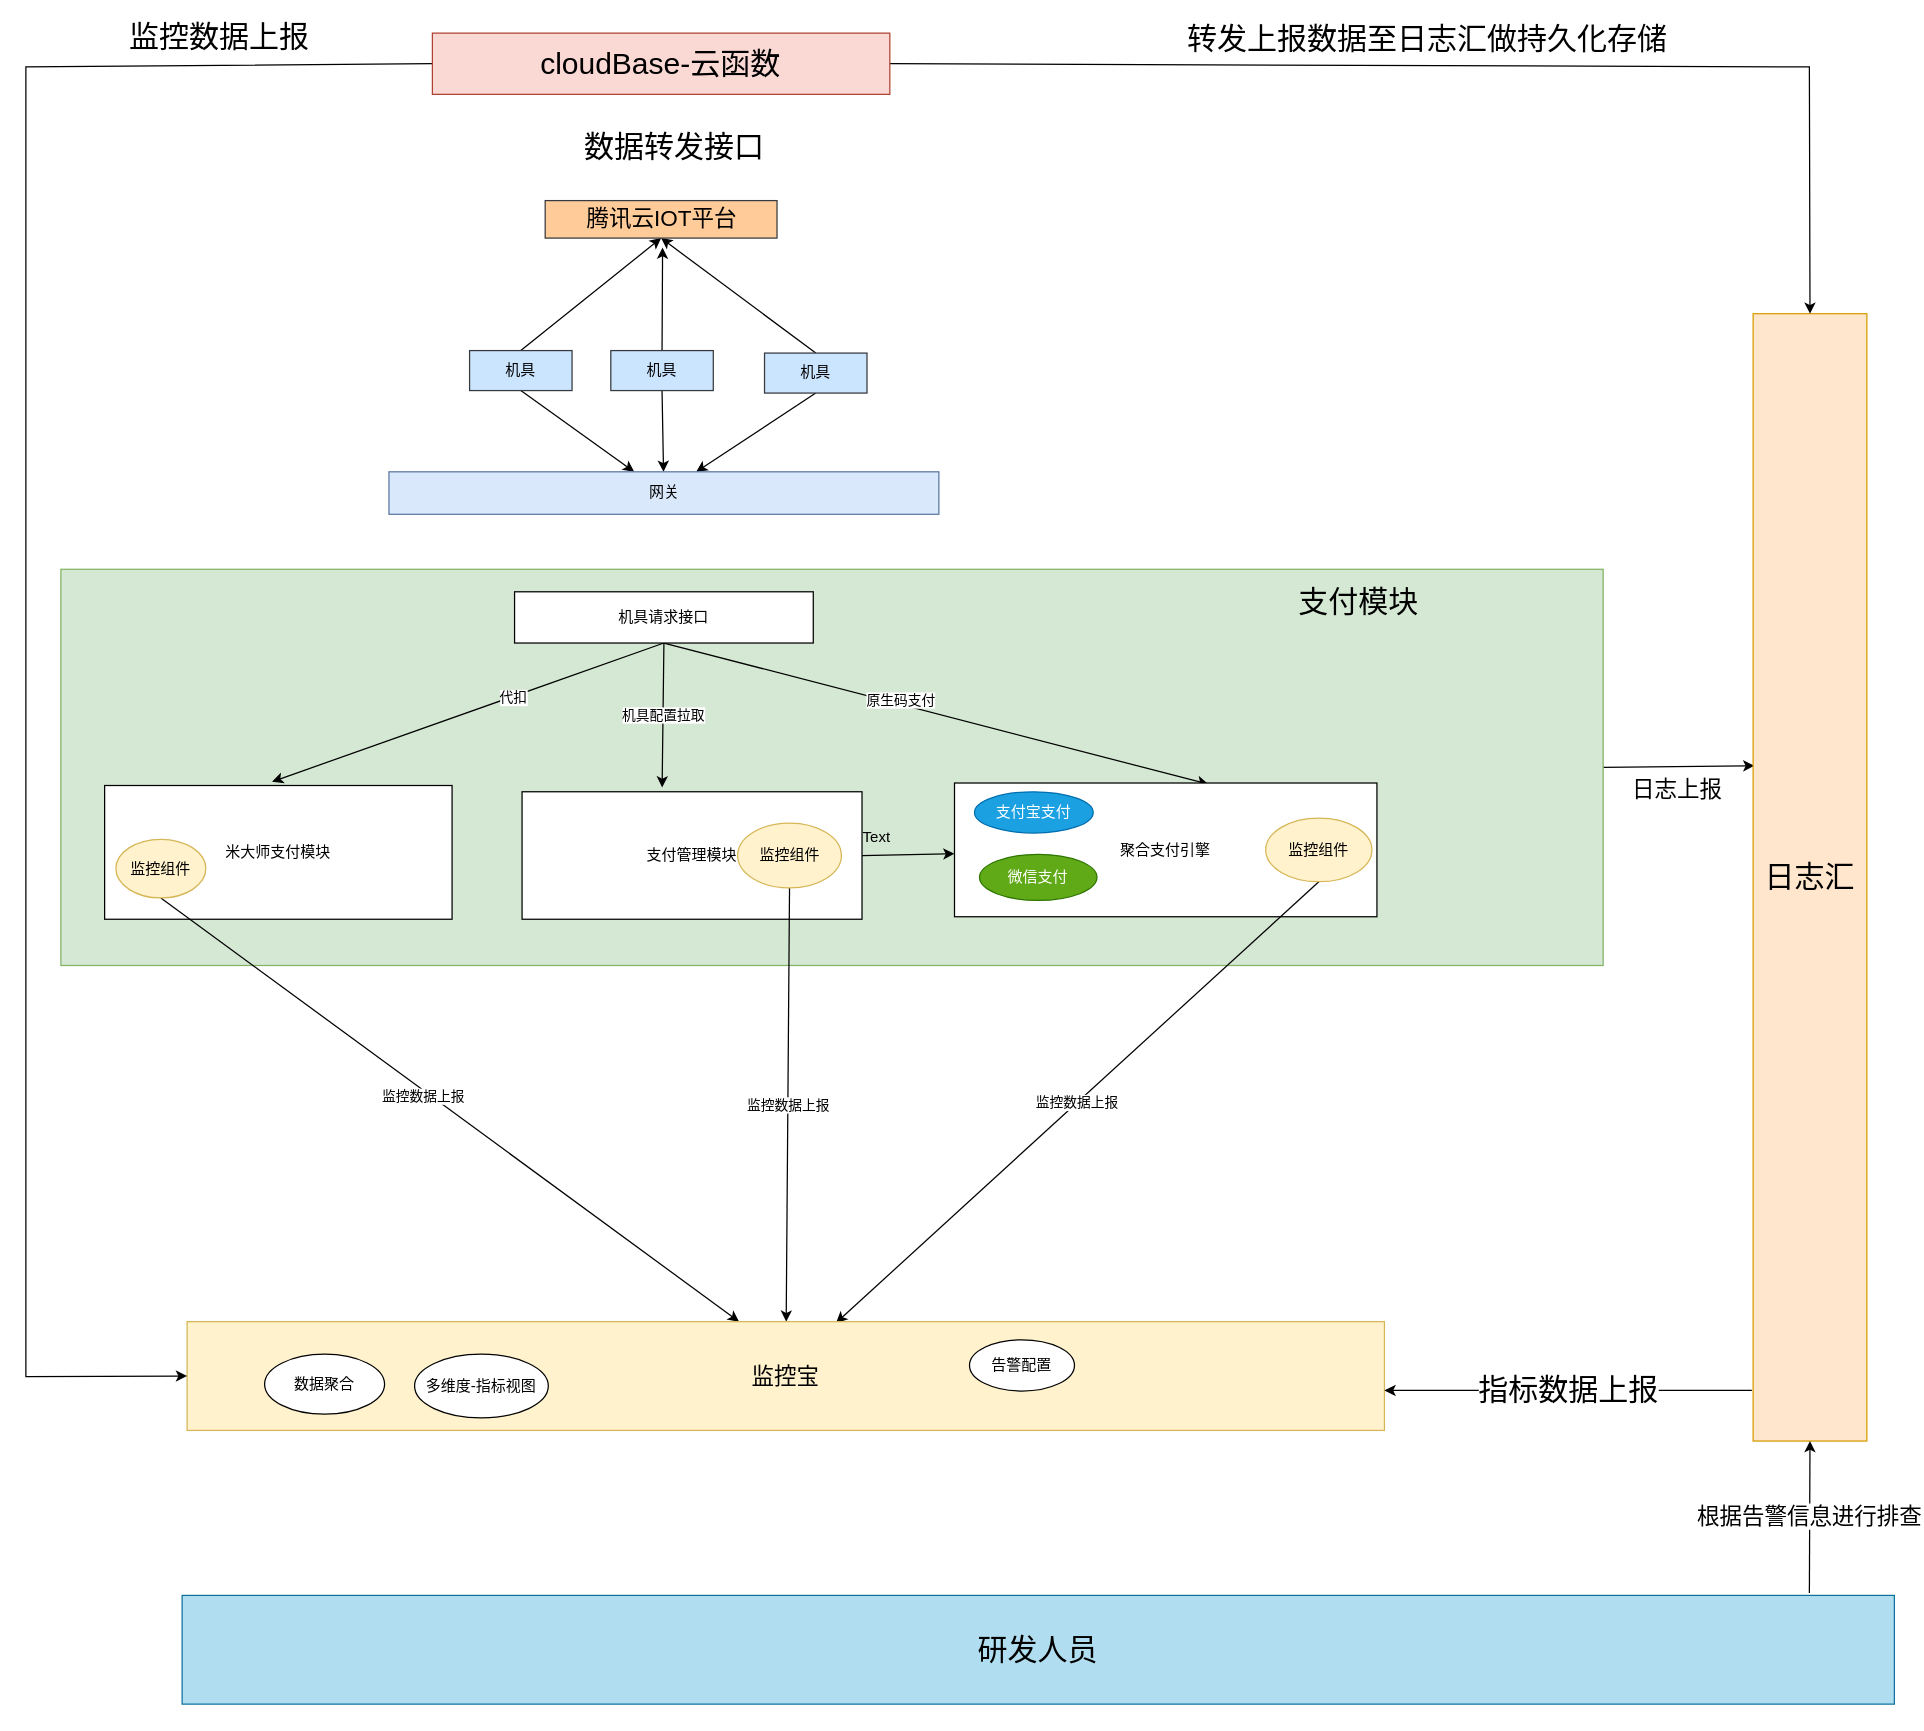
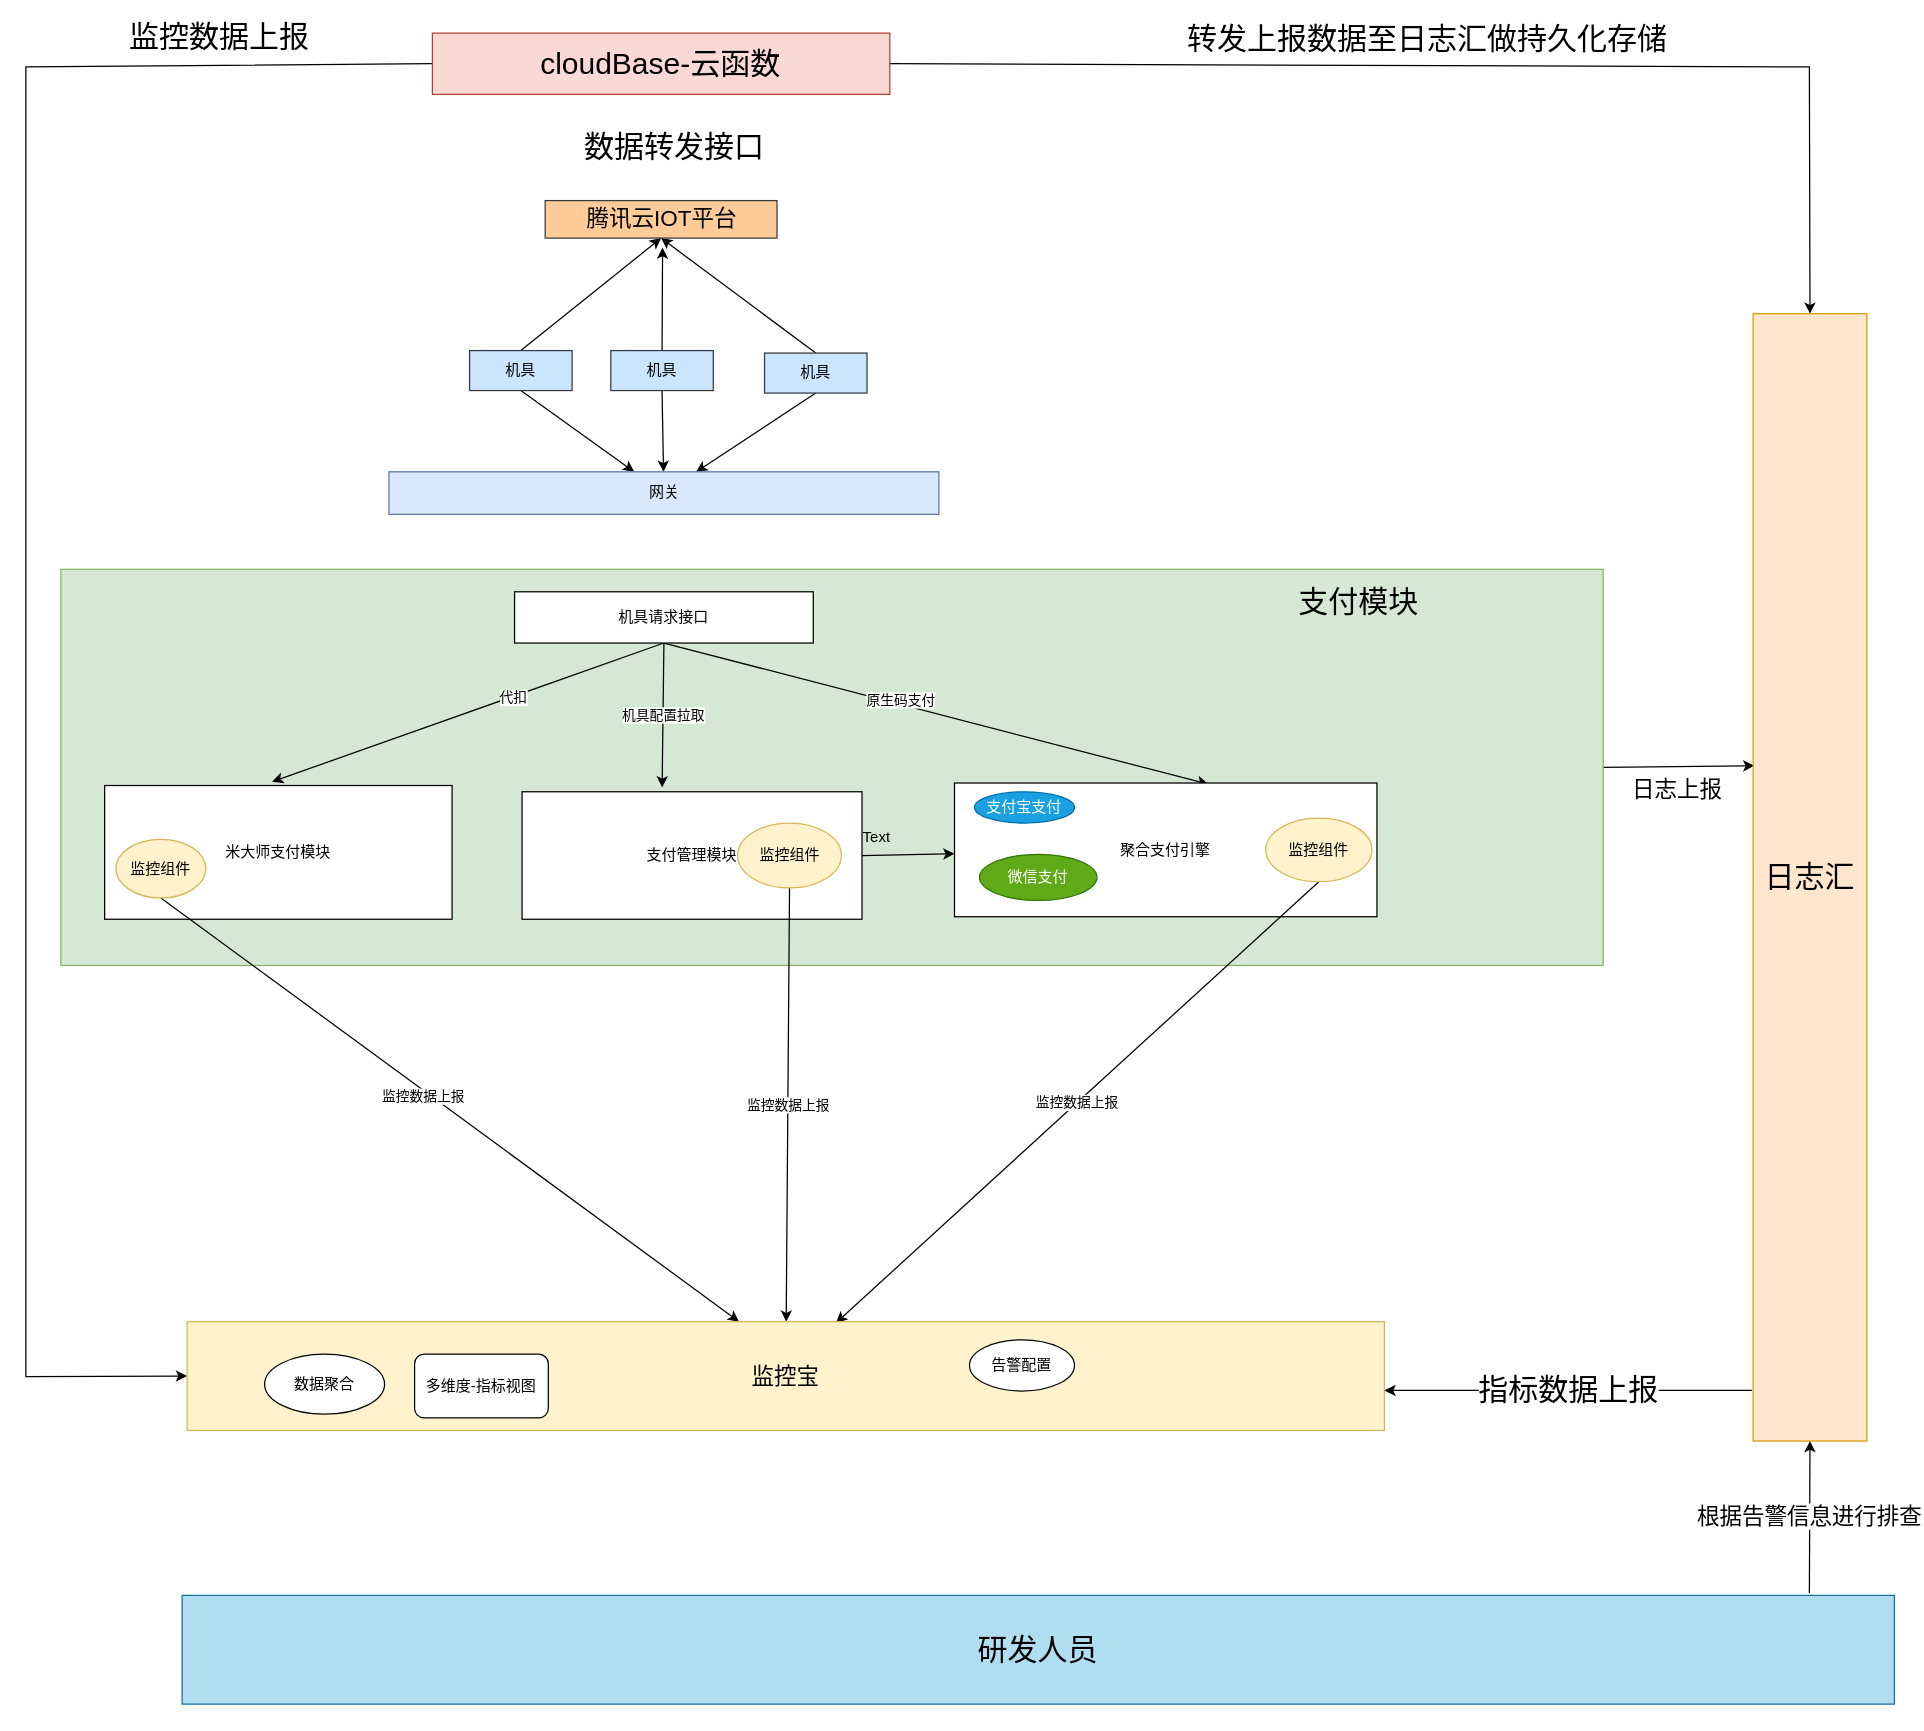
(1034, 813) -> (1024, 808)
(481, 1386) -> (481, 1386)
